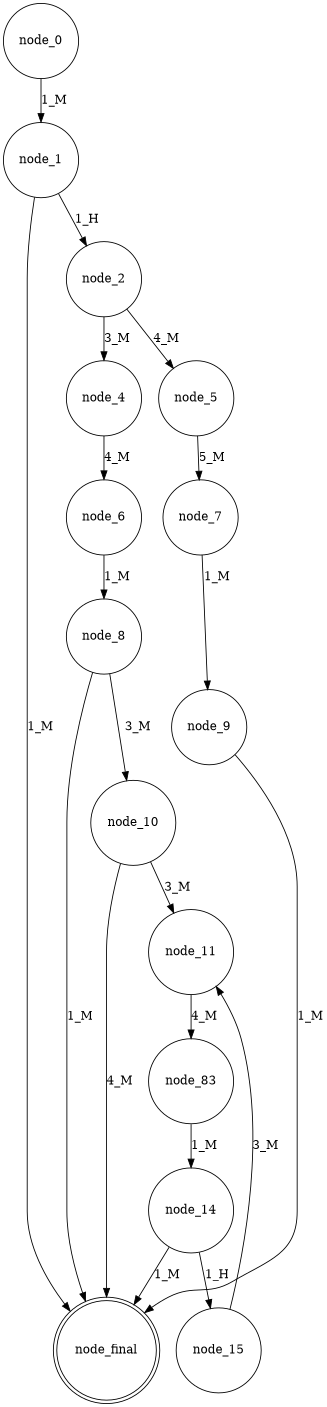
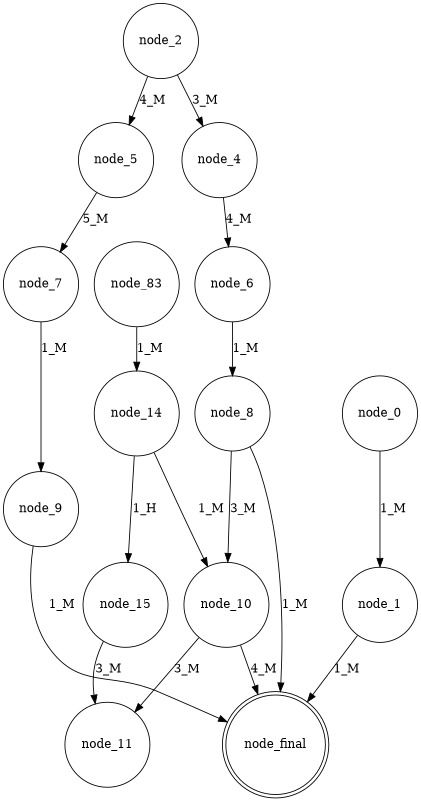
(70, 216) -> none
(191, 1012) -> none
(154, 1272) -> (179, 506)
